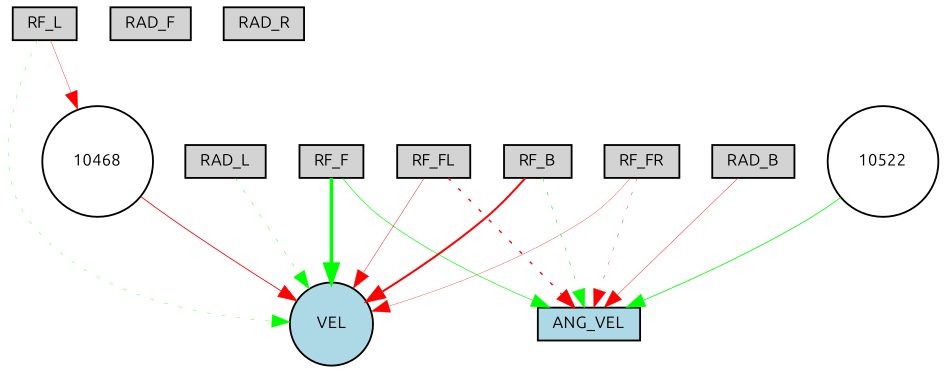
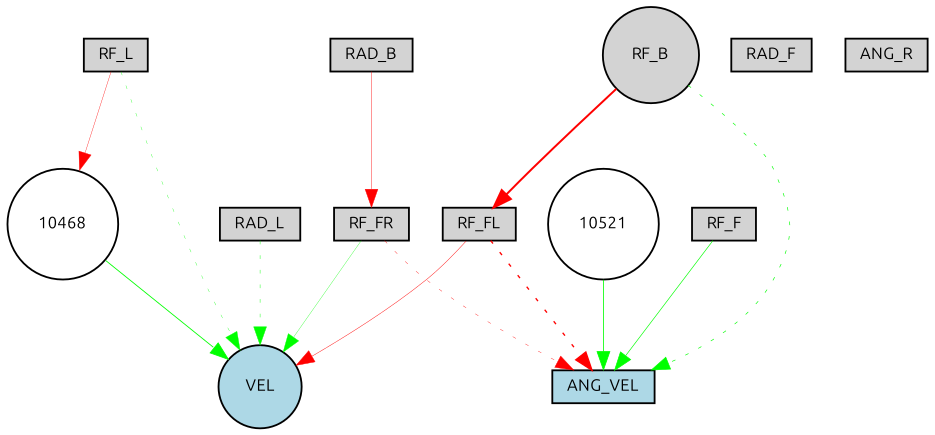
(264, 24) -> (887, 55)
(538, 161) -> (651, 55)
(883, 161) -> (603, 224)
(331, 221) -> none
(678, 236) -> (372, 130)
(458, 240) -> (561, 141)
(210, 245) -> (159, 304)
(512, 259) -> (328, 289)
